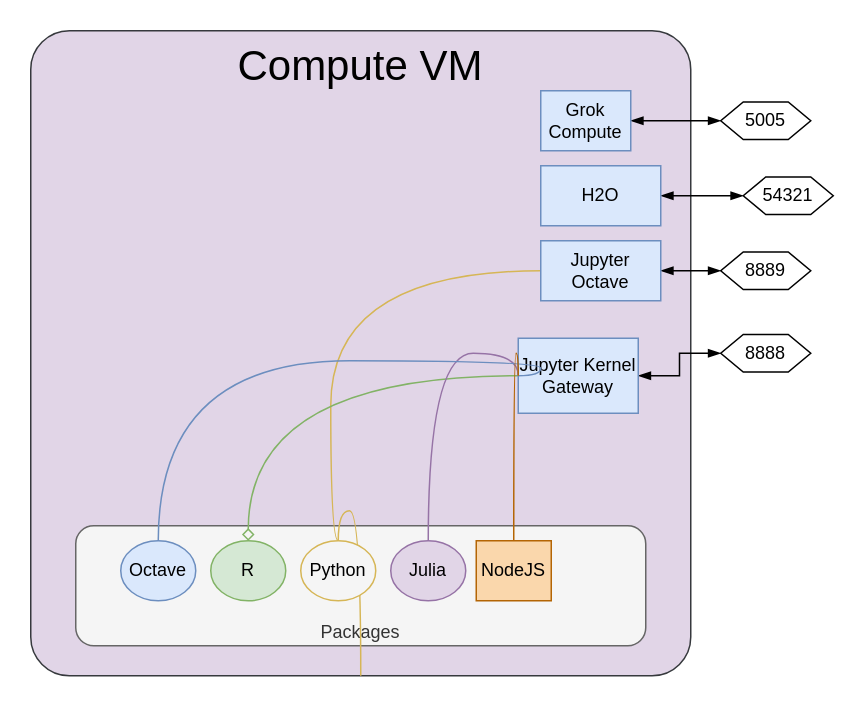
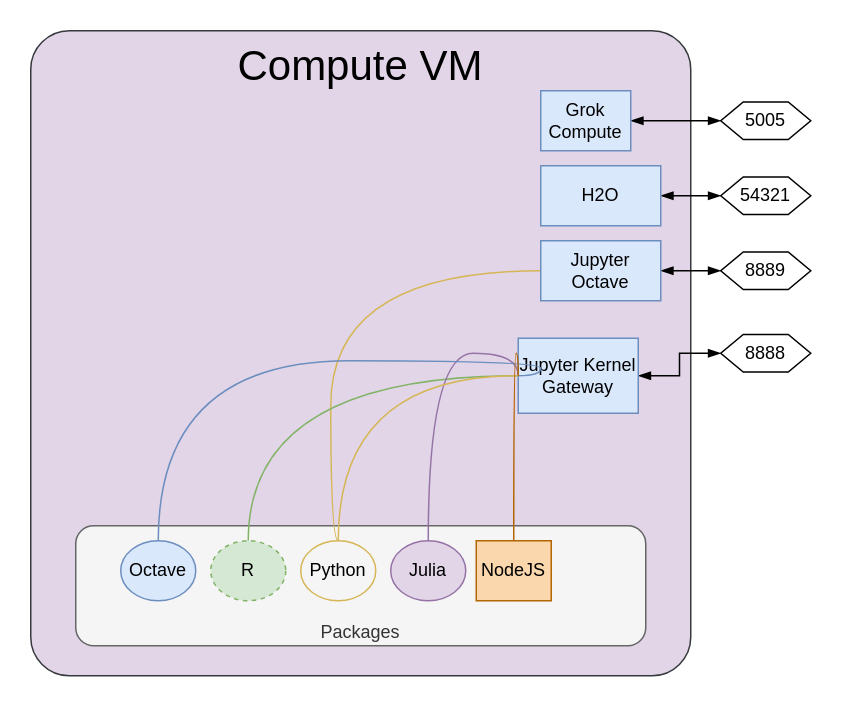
(788, 196) -> (766, 196)
(303, 423) -> (301, 428)
(248, 571) -> (248, 571)
(361, 634) -> (379, 422)
